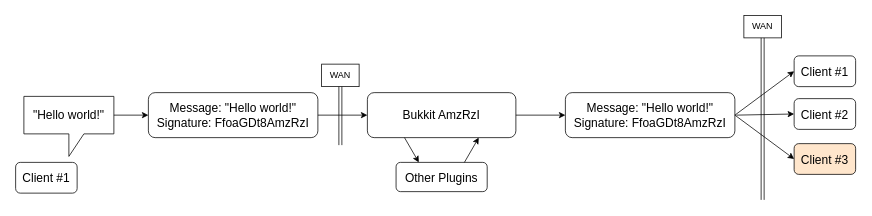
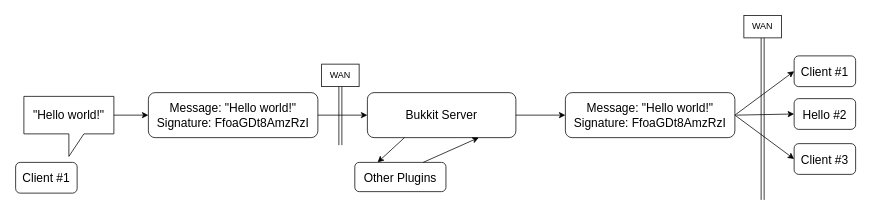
(825, 114) -> (825, 114)
(441, 115) -> (441, 115)
(825, 159) -> (825, 159)
(441, 177) -> (400, 177)
